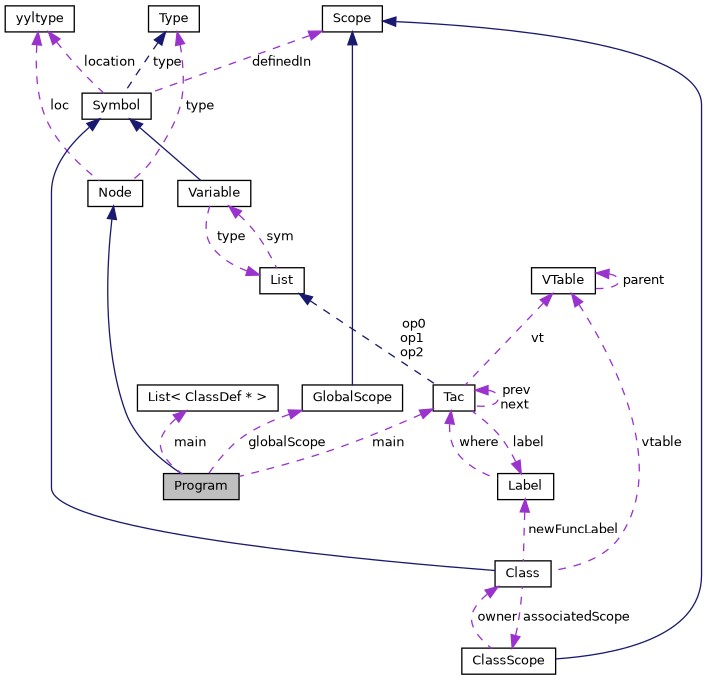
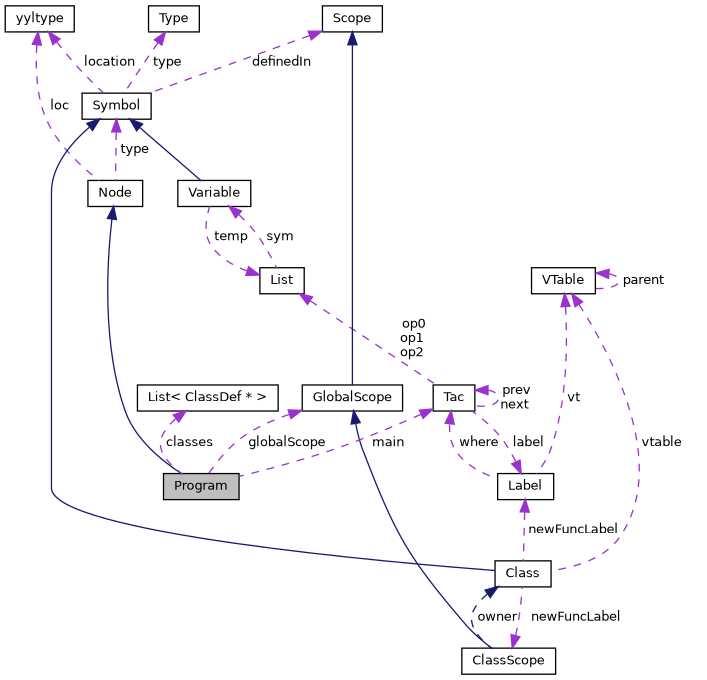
(141, 68) -> (141, 68)
(175, 120) -> (116, 157)
(229, 237) -> (229, 237)
(702, 267) -> (407, 547)
(374, 343) -> (374, 343)
(504, 344) -> (563, 393)
(188, 443) -> (188, 443)
(575, 618) -> (575, 618)
(472, 622) -> (472, 619)
